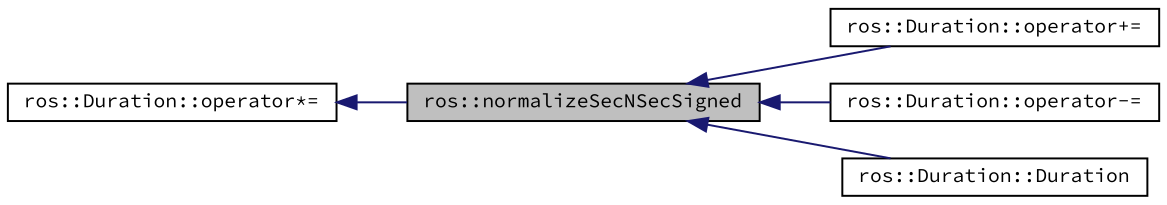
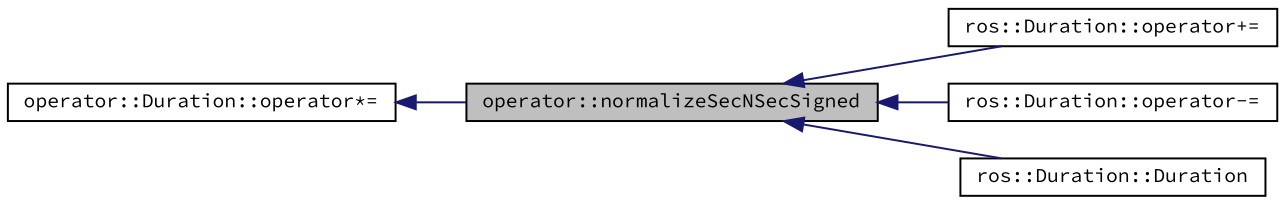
(172, 102) -> (202, 102)
(584, 102) -> (672, 102)
